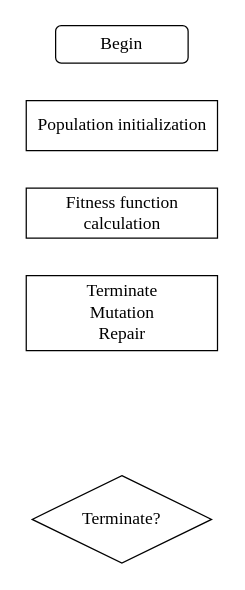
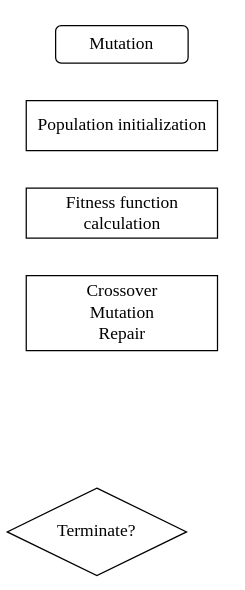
(122, 44) -> (122, 44)
(123, 313) -> (123, 313)
(122, 519) -> (97, 532)
